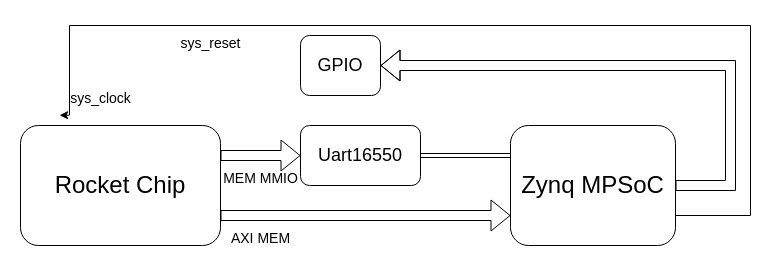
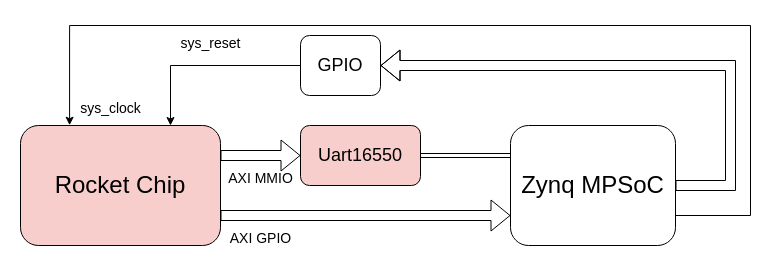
none -> (210, 66)
(101, 96) -> (111, 106)
(361, 156) -> (361, 156)
(261, 176) -> (261, 176)
(121, 186) -> (121, 186)
(261, 236) -> (261, 236)
